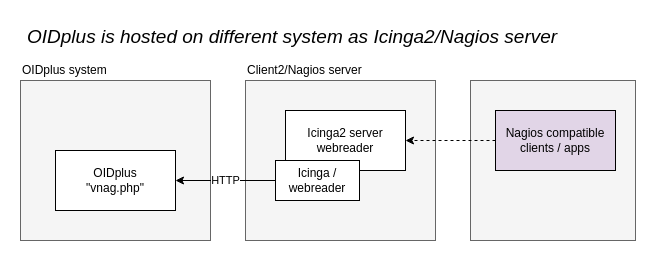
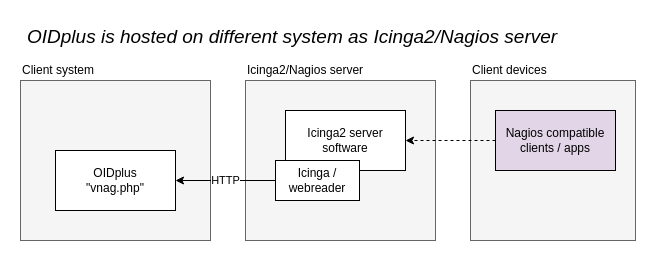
(66, 71) -> (62, 71)
(312, 71) -> (313, 71)
none -> (551, 71)
(346, 141) -> (346, 141)
